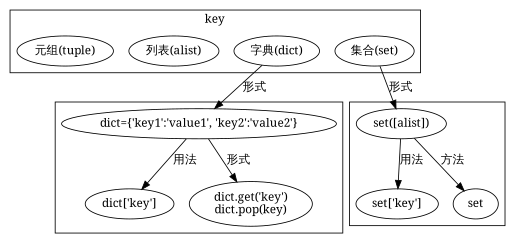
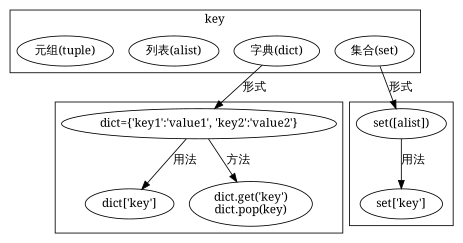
(239, 160) -> (239, 160)
(476, 204) -> none
